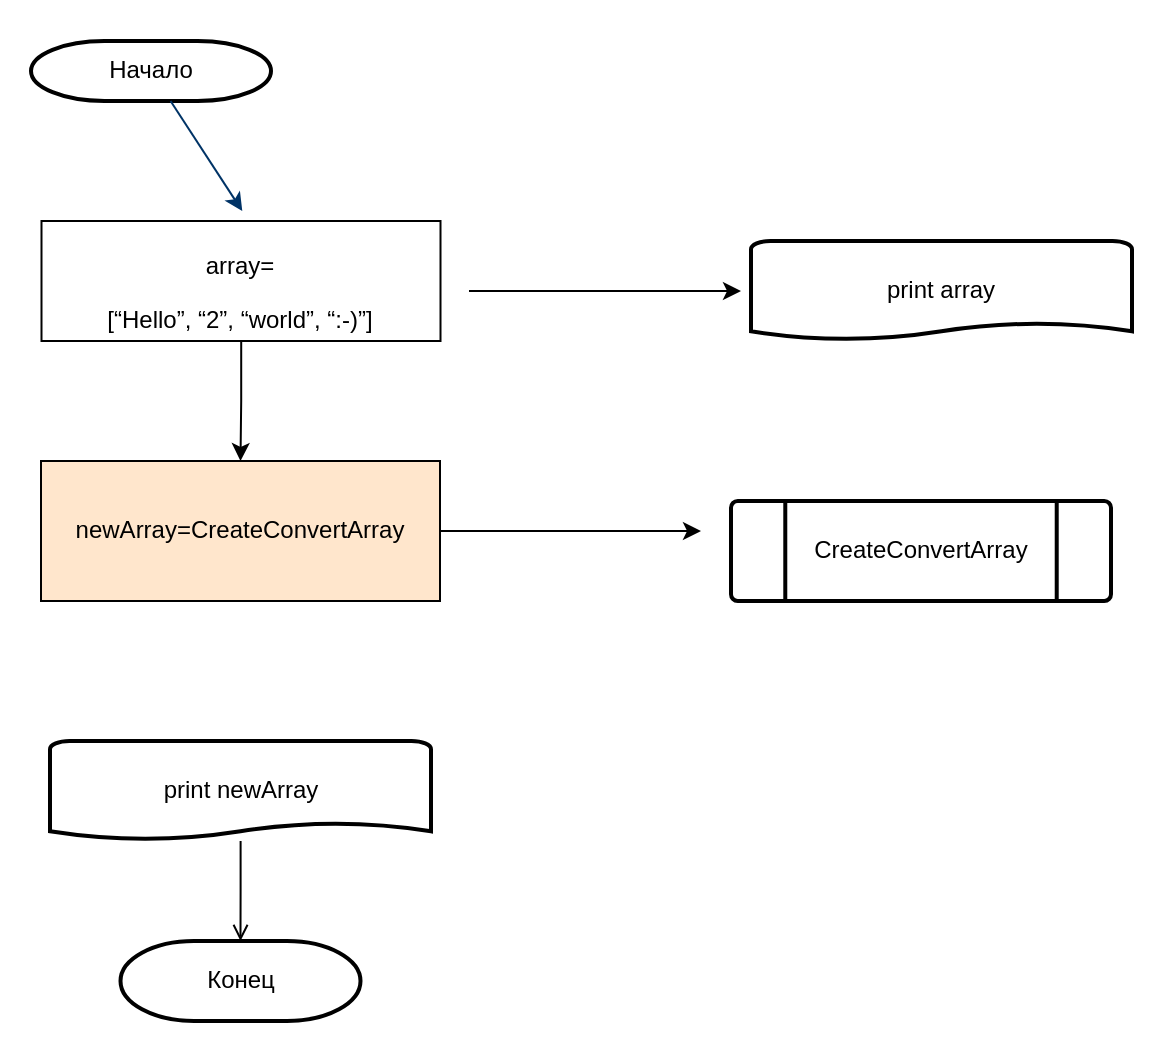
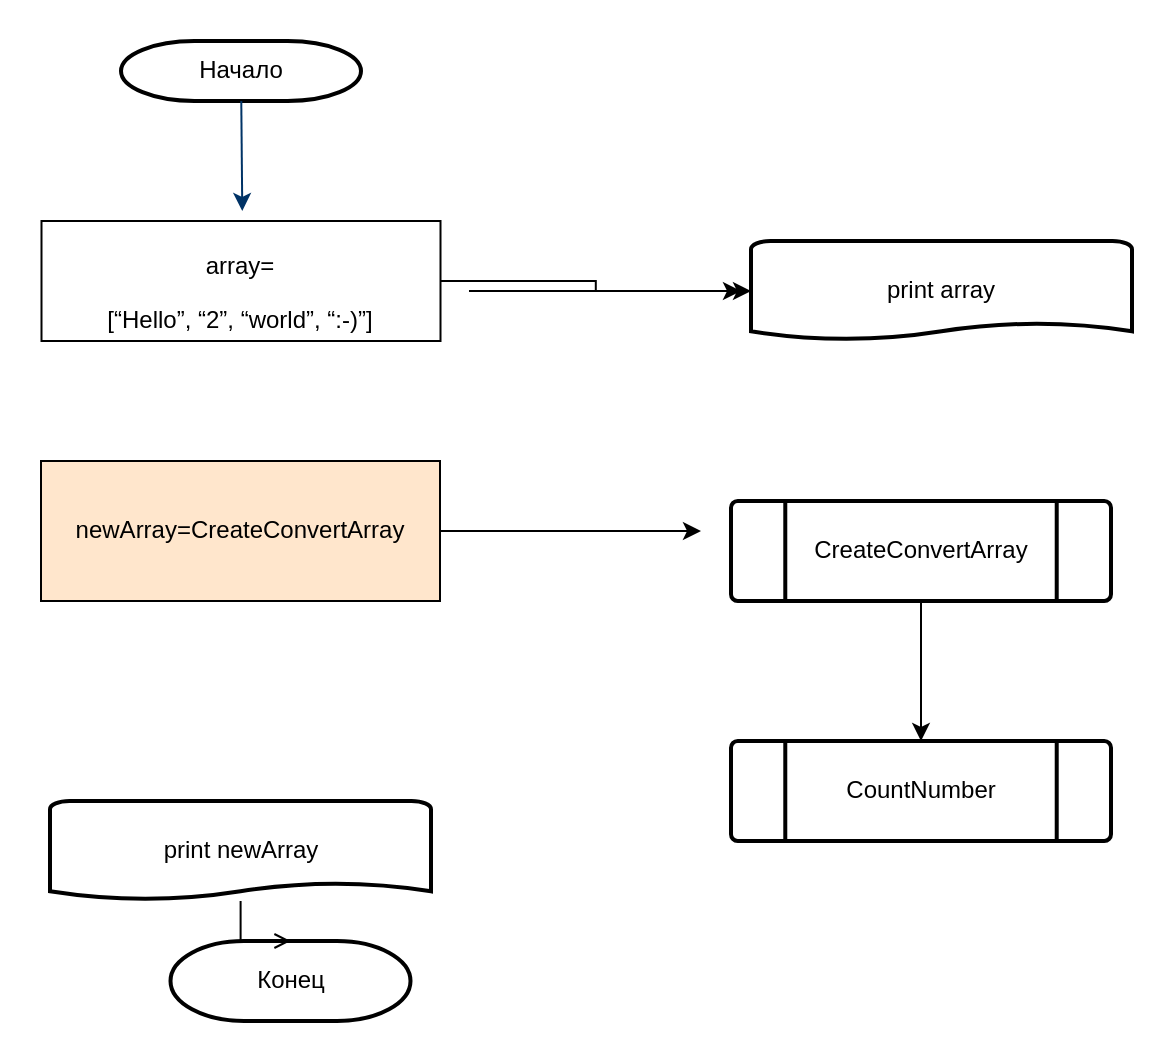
(151, 71) -> (241, 71)
(241, 394) -> (522, 281)
none -> (921, 664)
(241, 791) -> (241, 851)
none -> (921, 791)
(241, 981) -> (291, 981)
